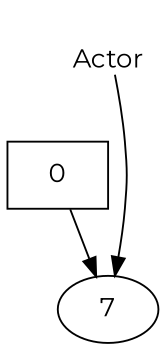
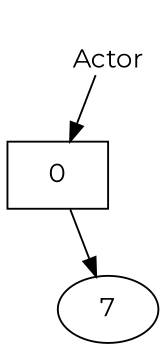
(127, 166) -> (86, 99)
